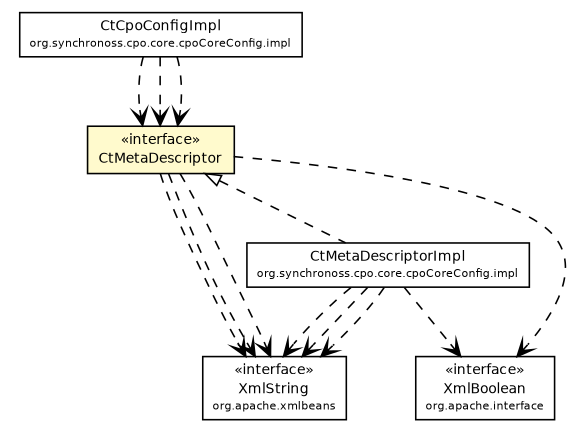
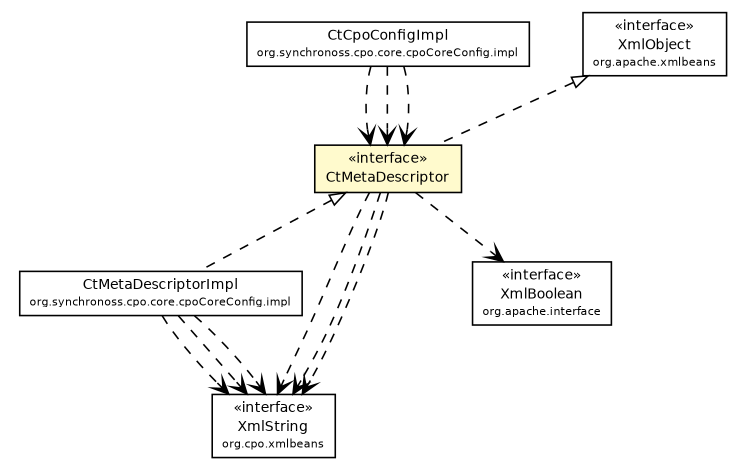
none -> (654, 44)
(427, 316) -> none
(275, 406) -> (274, 444)
